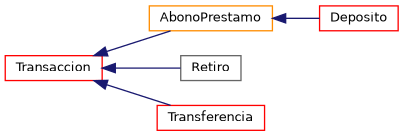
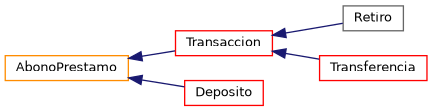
(139, 41) -> (158, 54)
